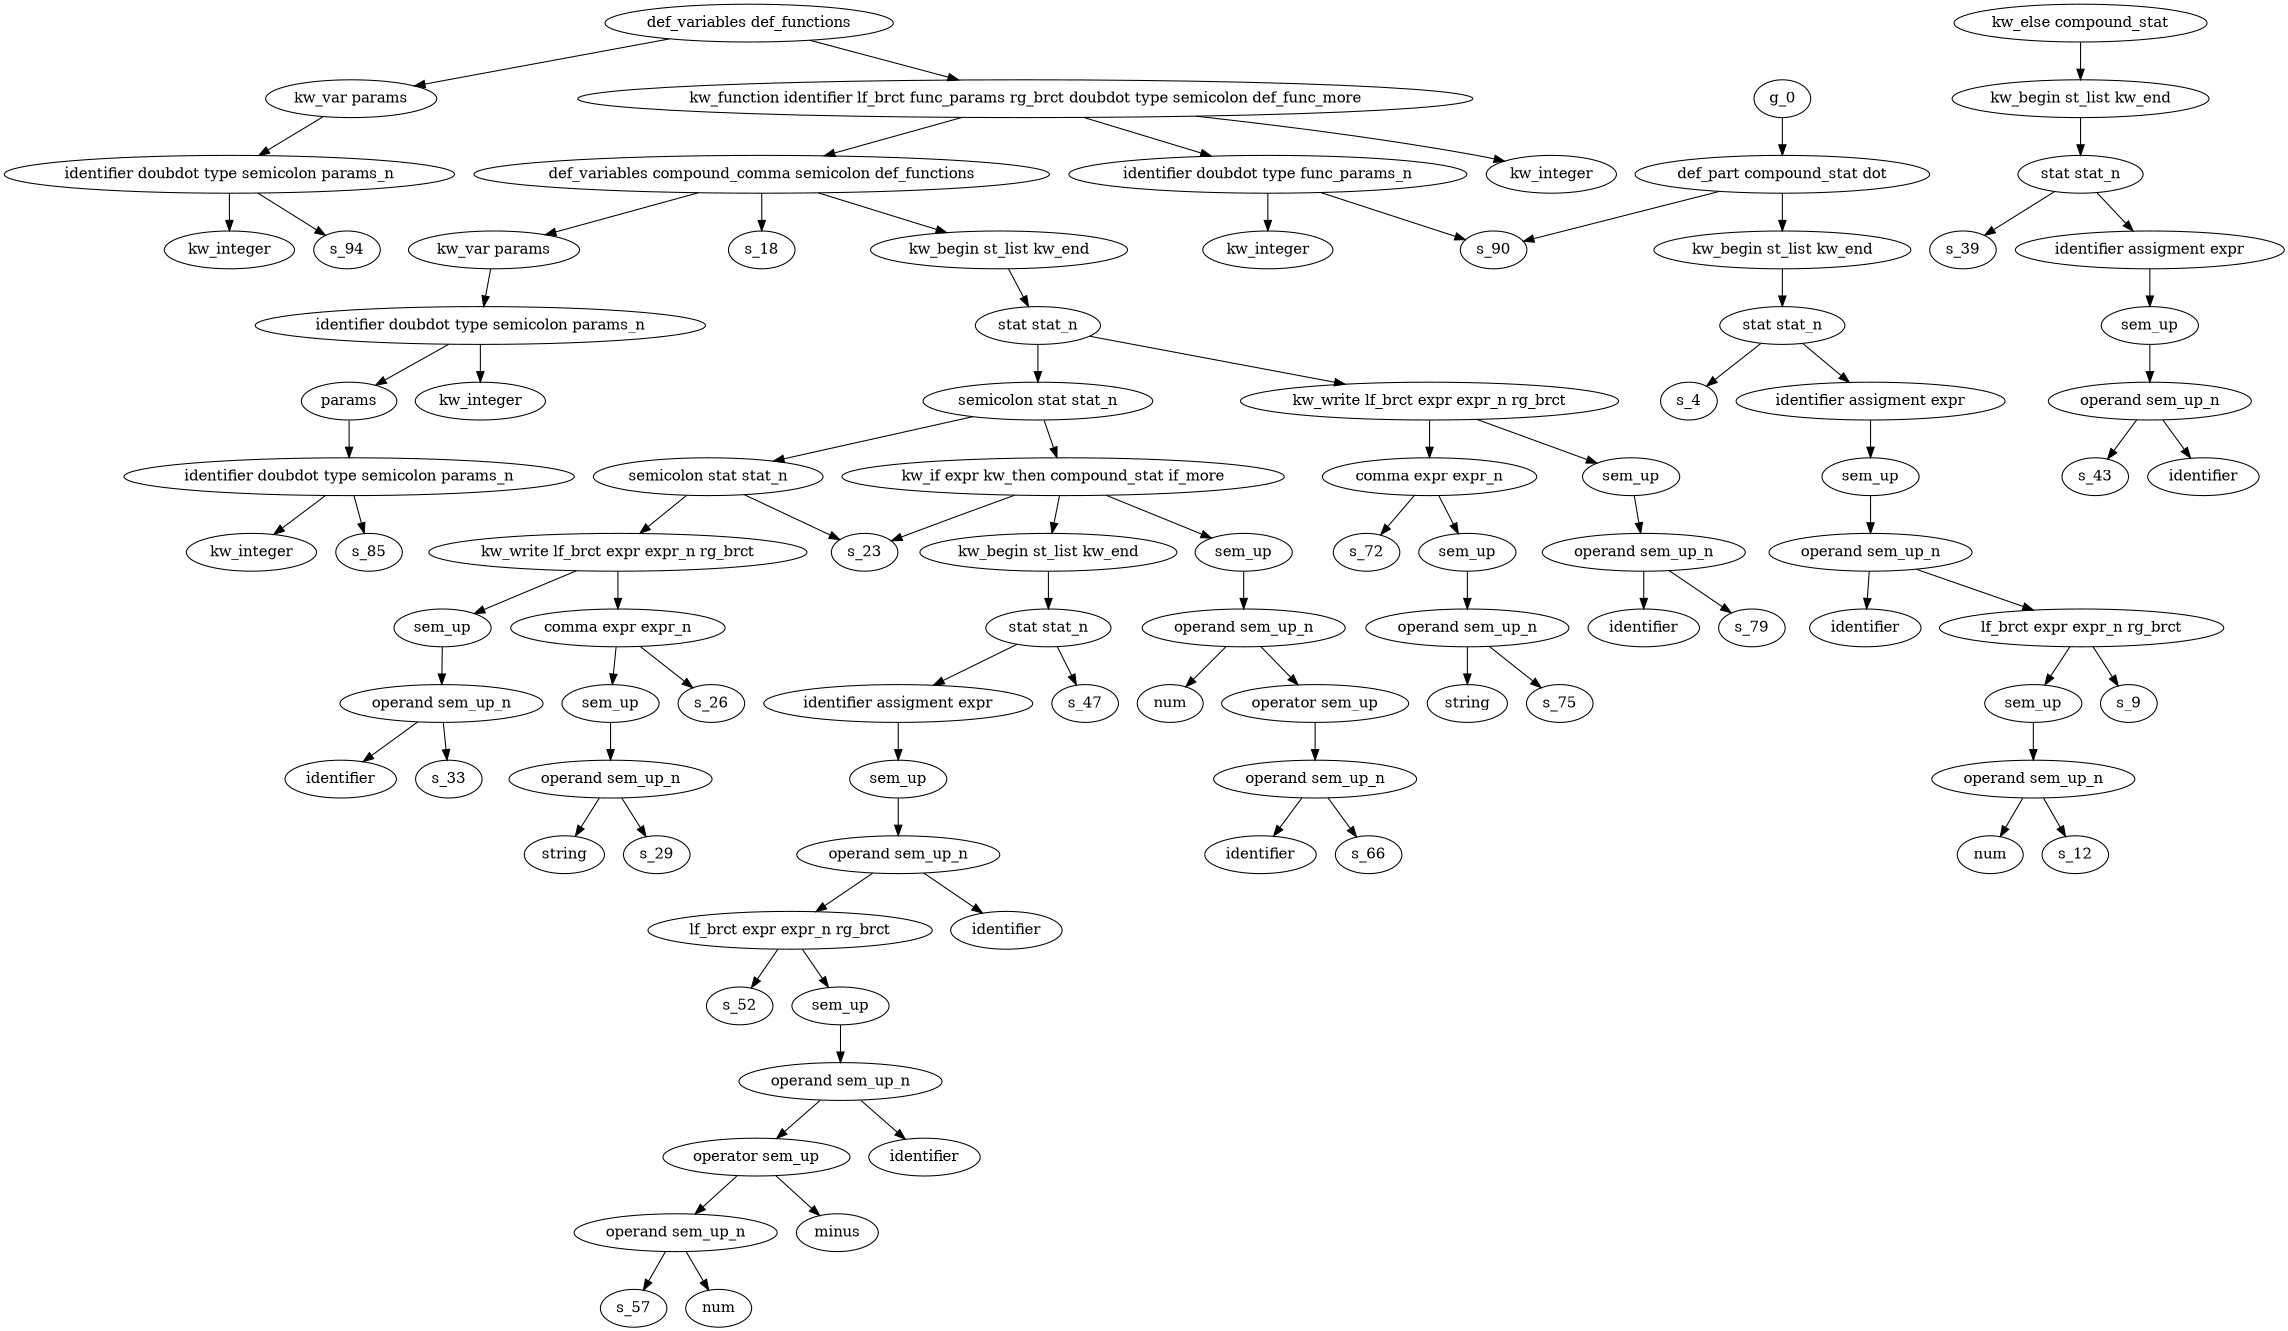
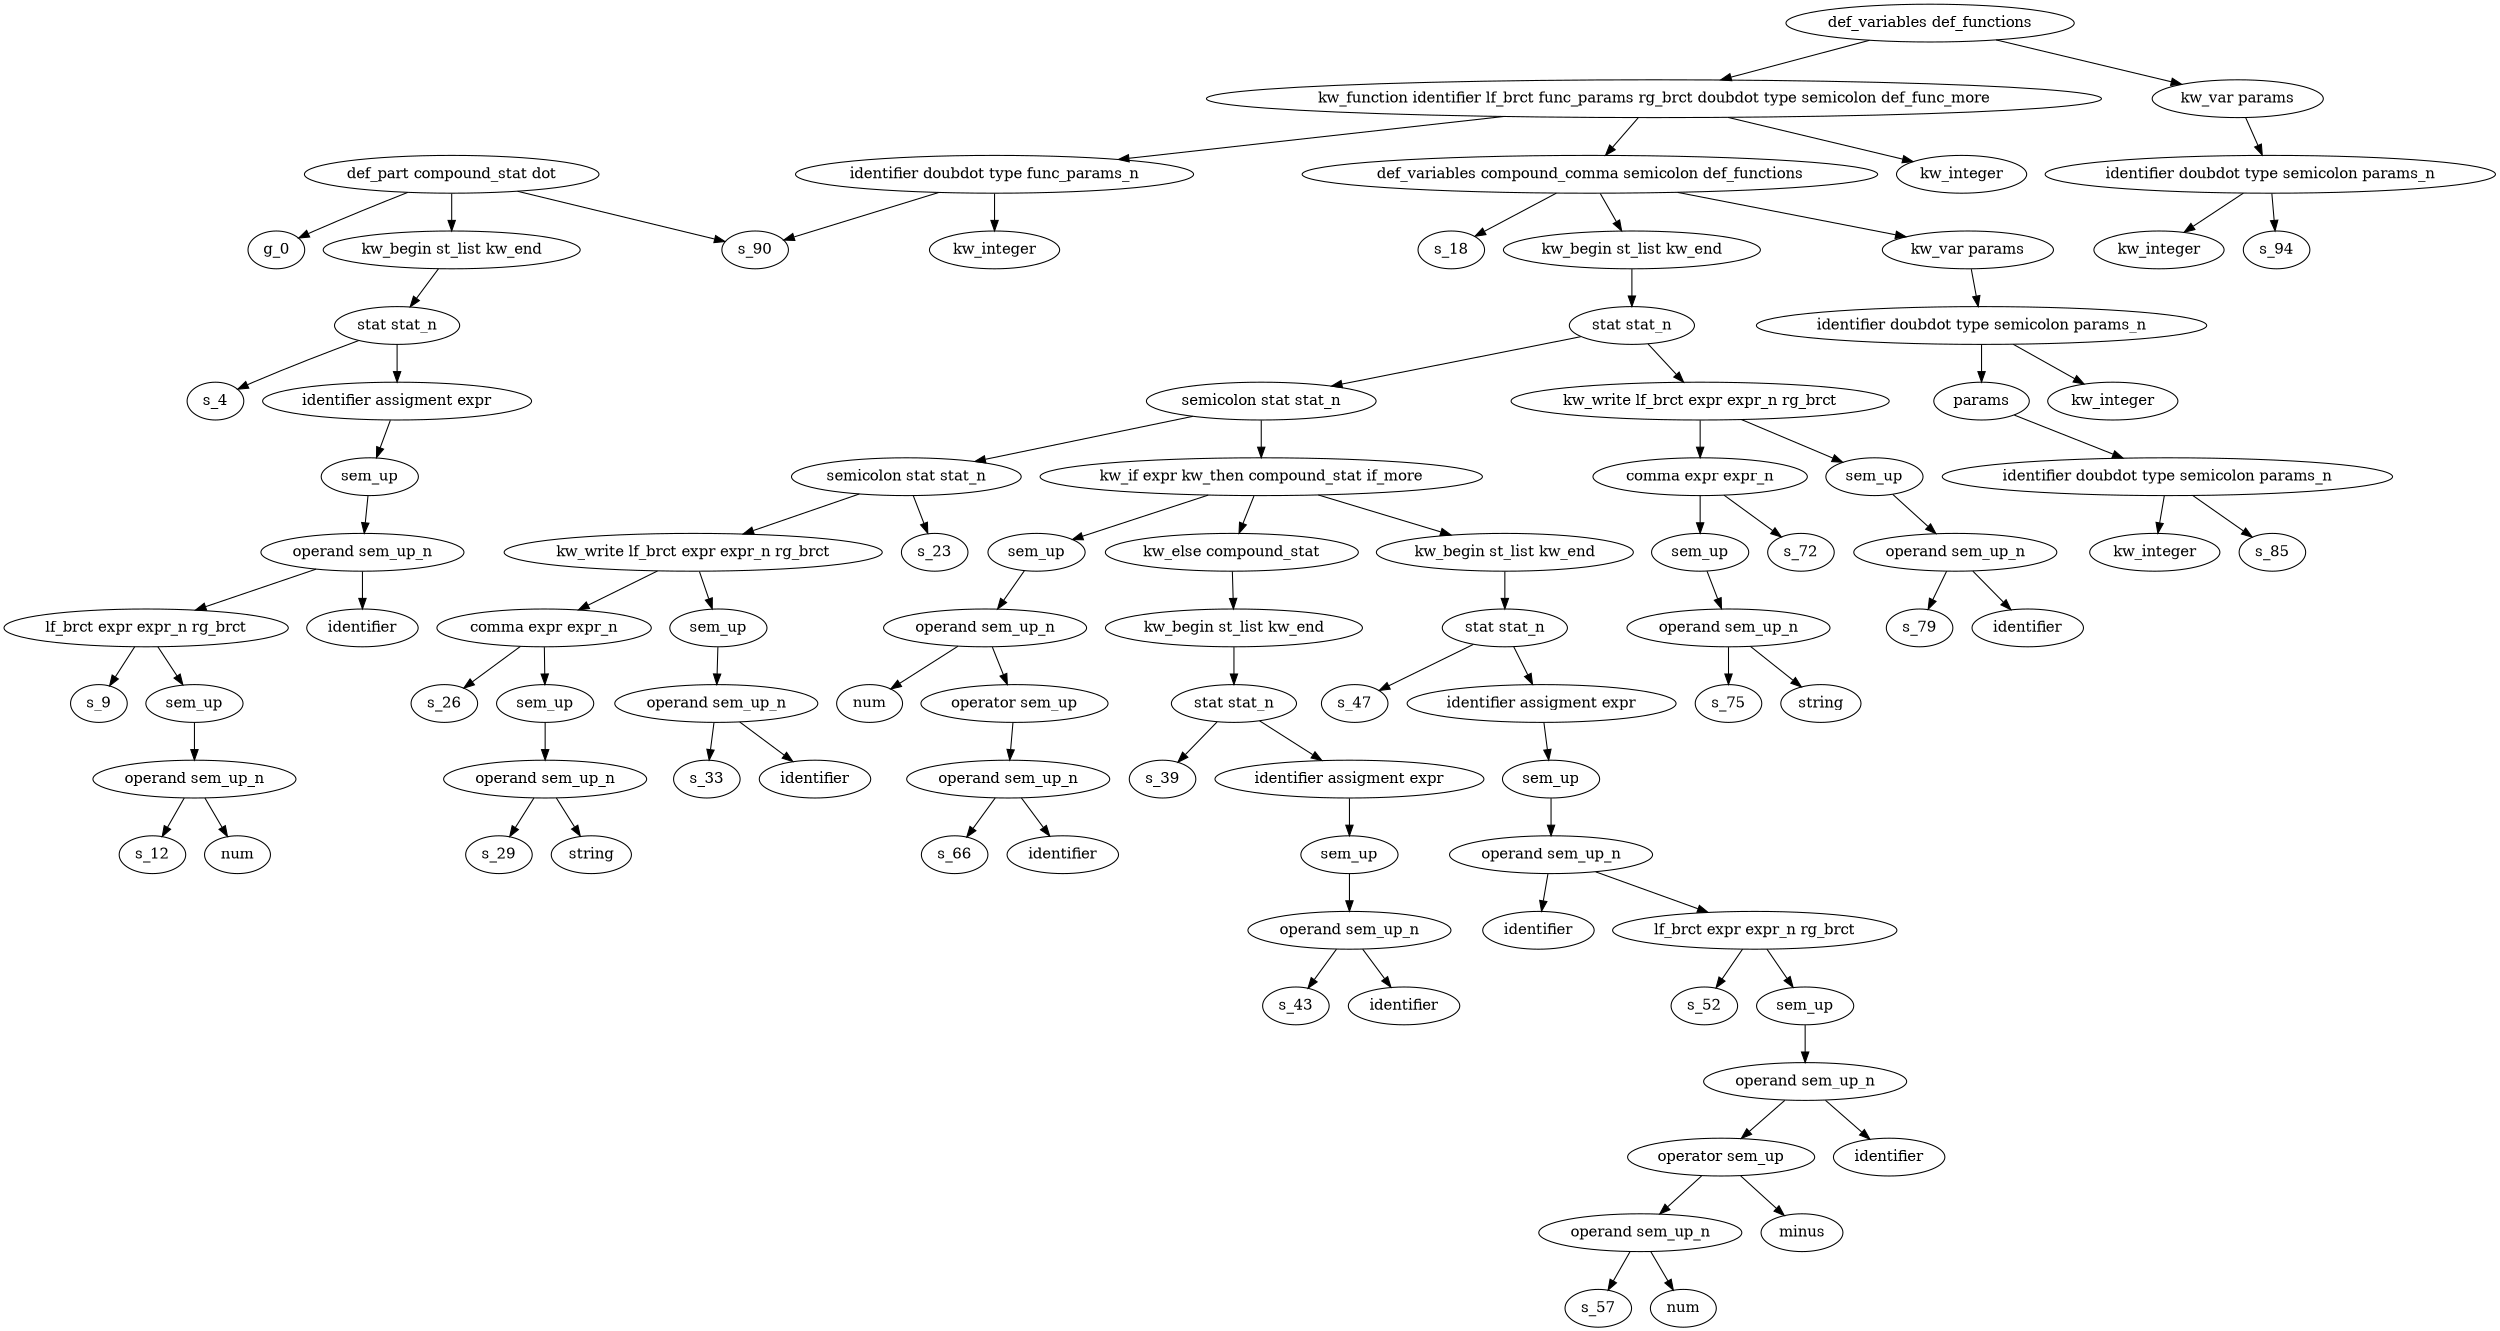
(1782, 131) -> (358, 213)
(958, 516) -> (1248, 510)
